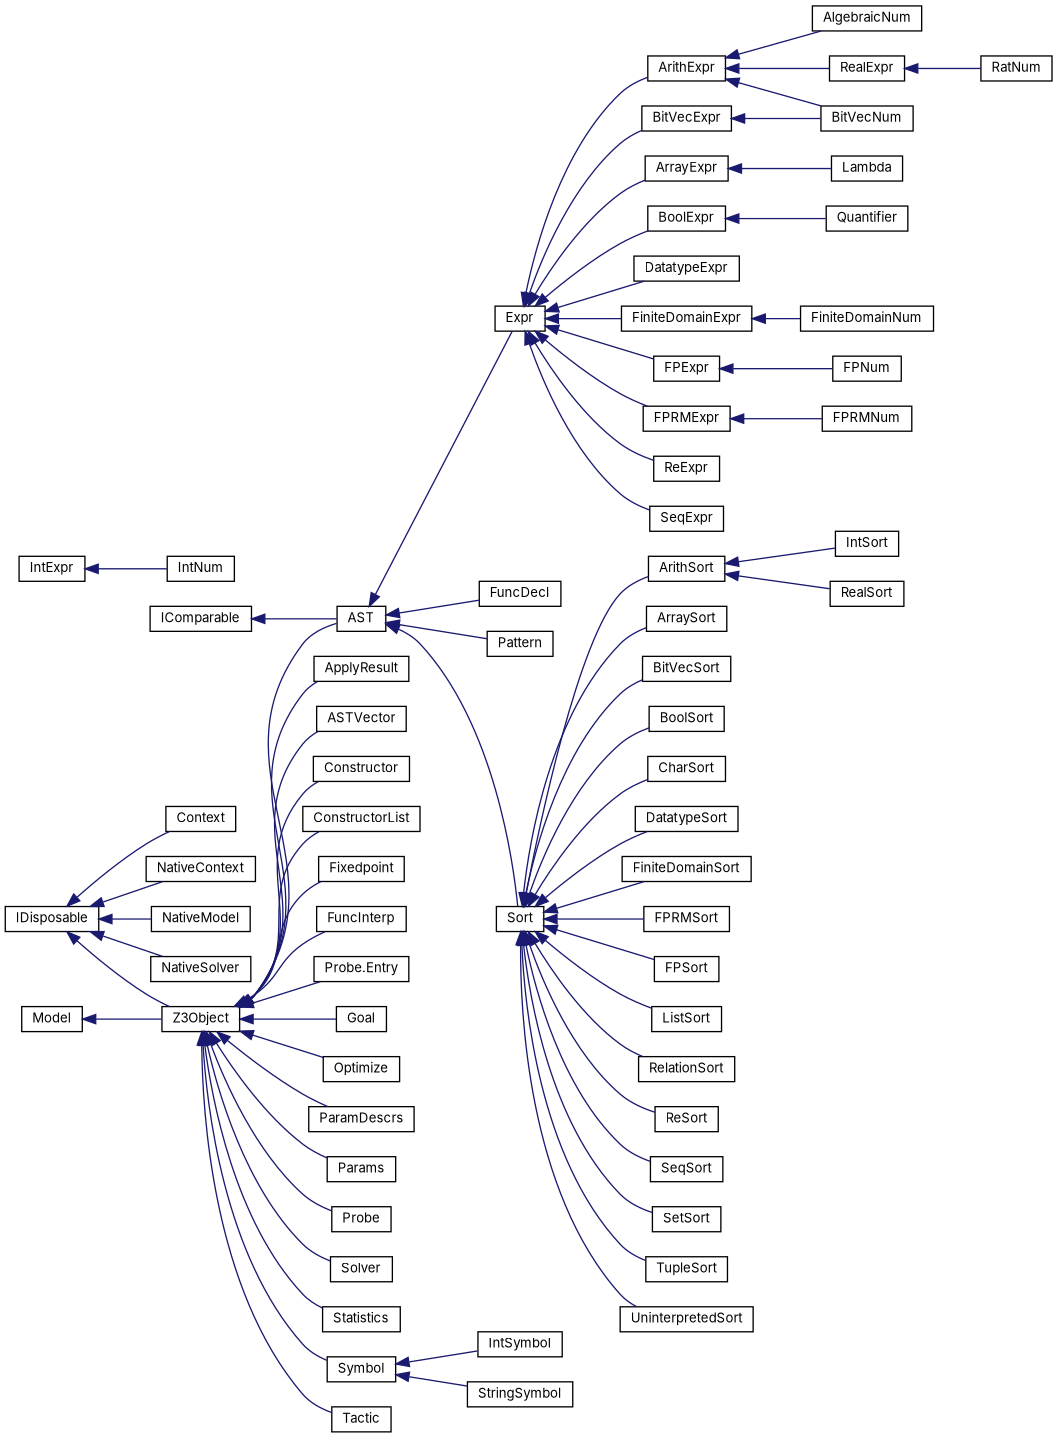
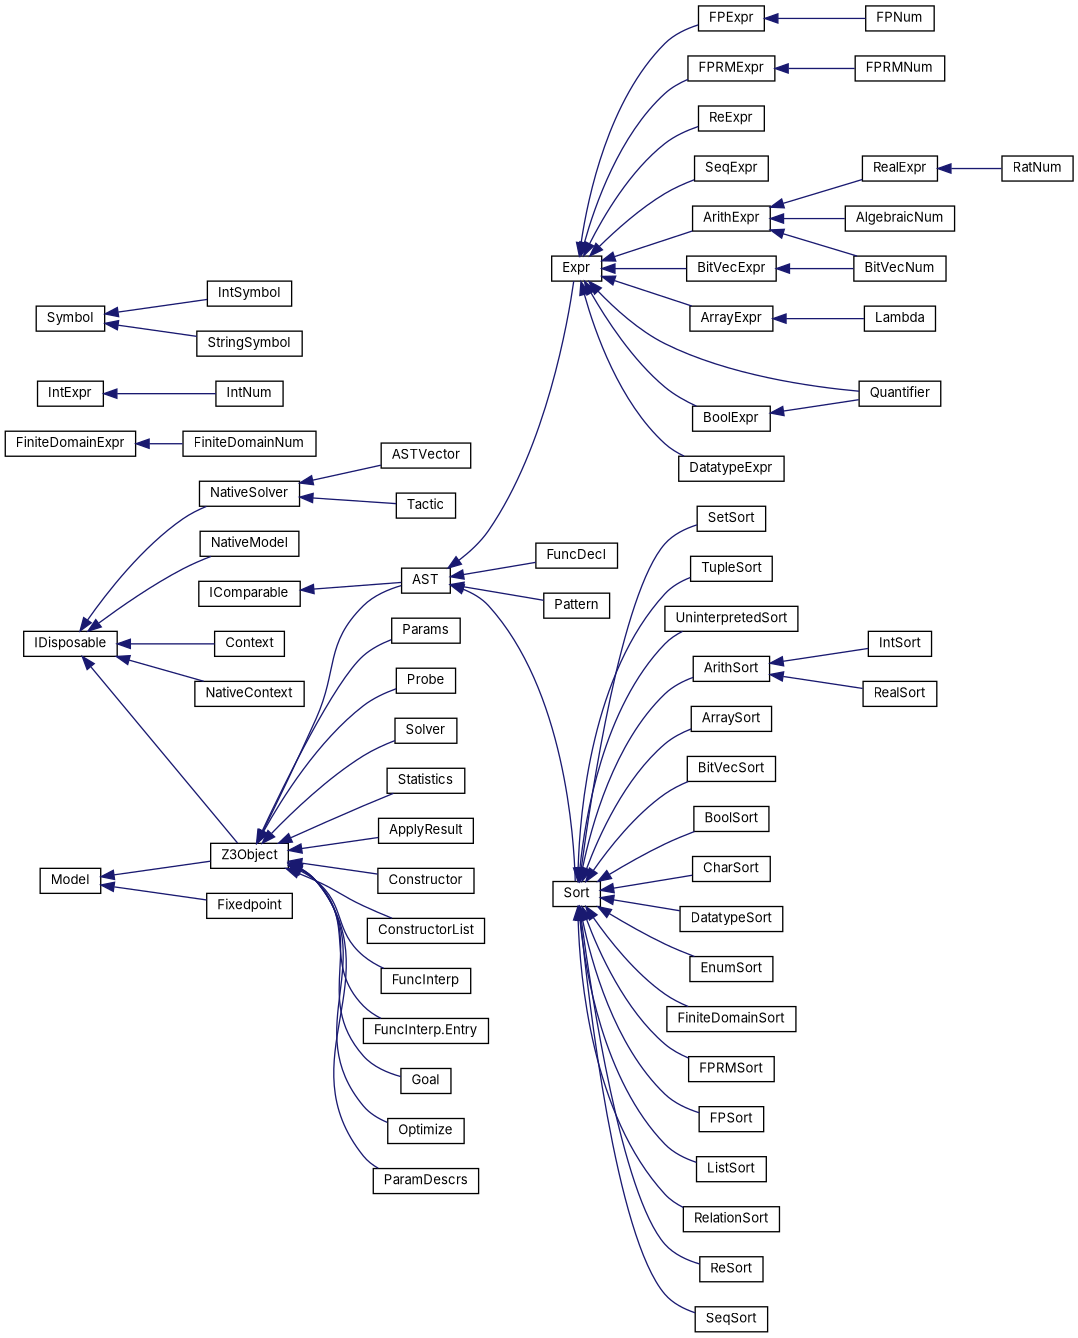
(590, 319) -> (719, 365)
(278, 863) -> (347, 473)
(280, 937) -> (160, 893)
(361, 969) -> (426, 1031)
none -> (731, 969)
(234, 1217) -> none
(229, 1245) -> (355, 501)
